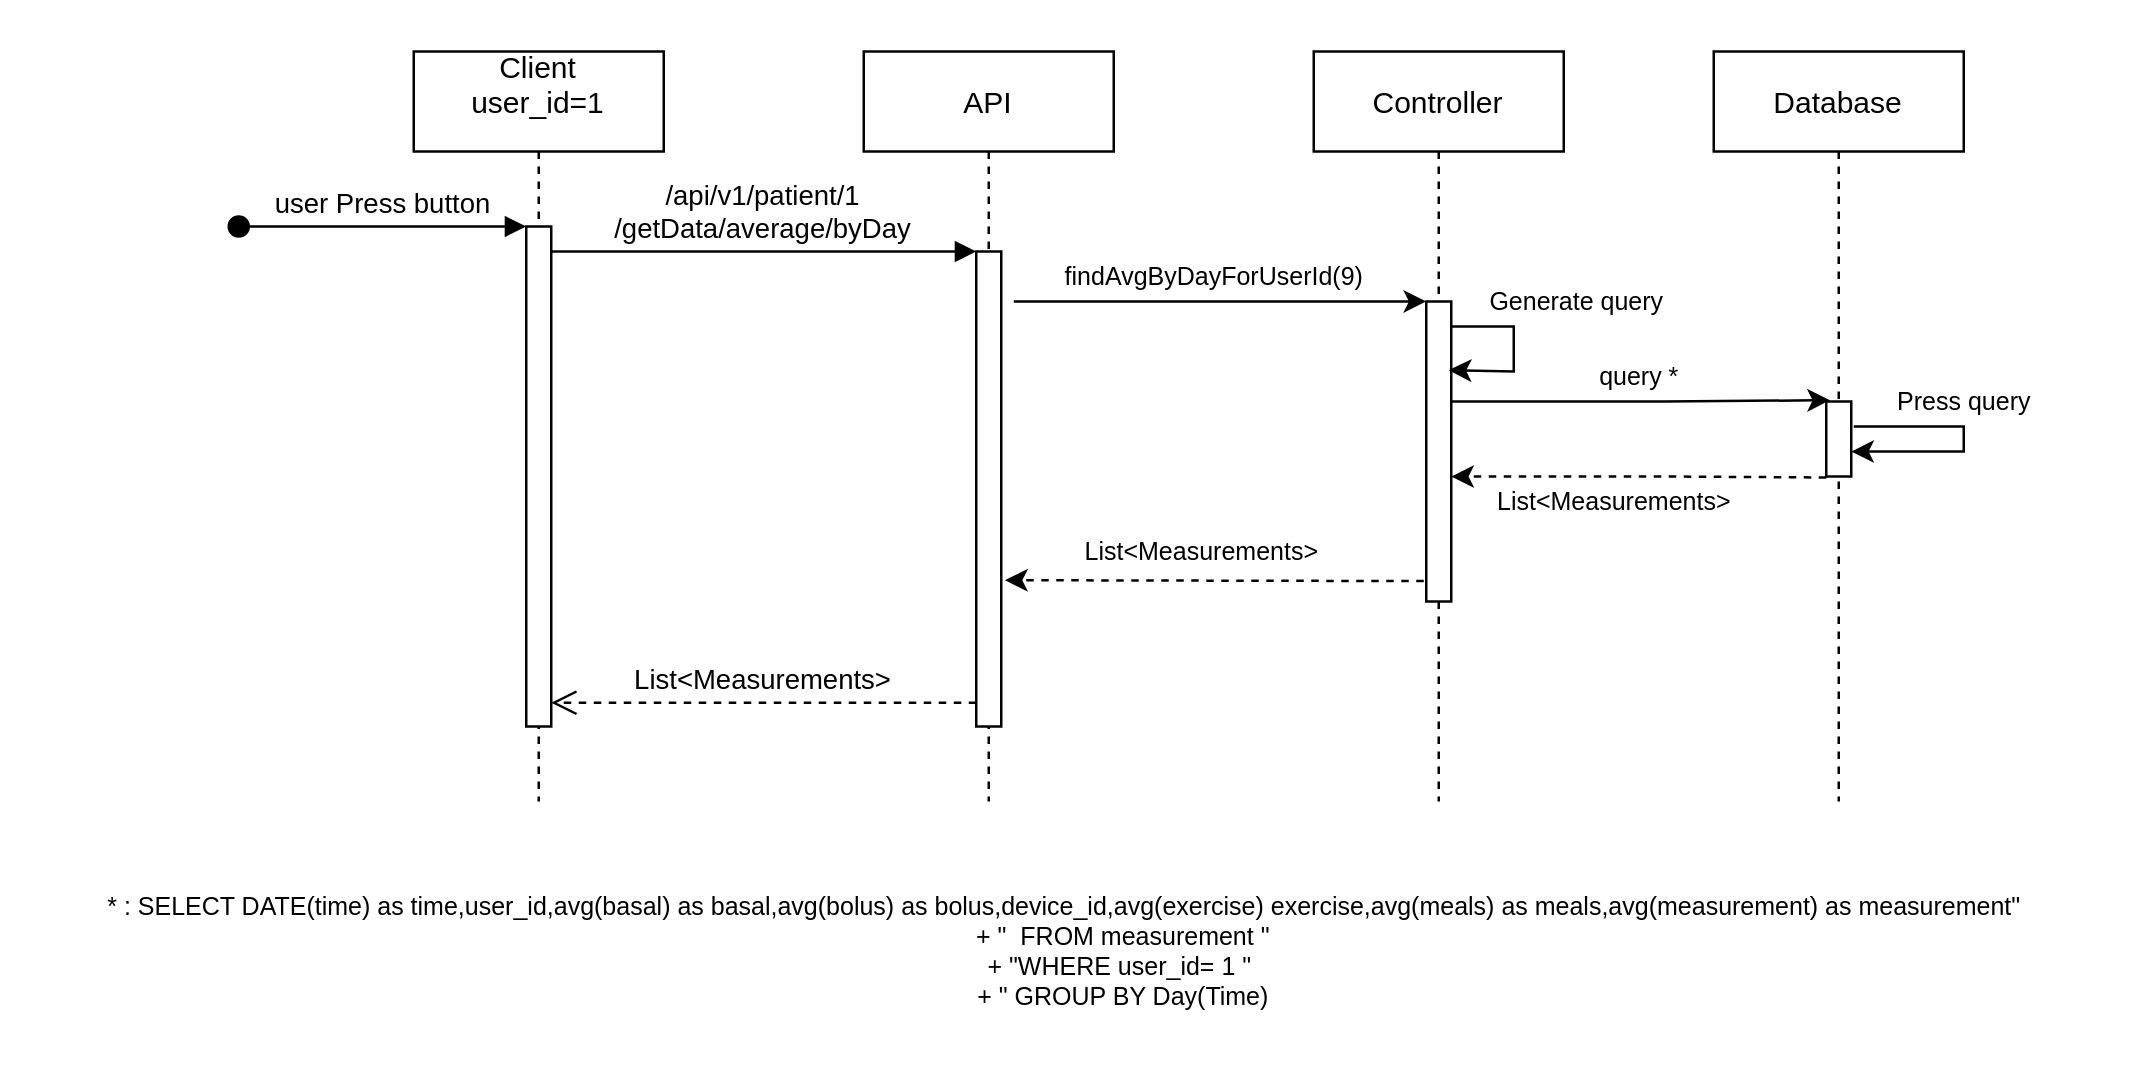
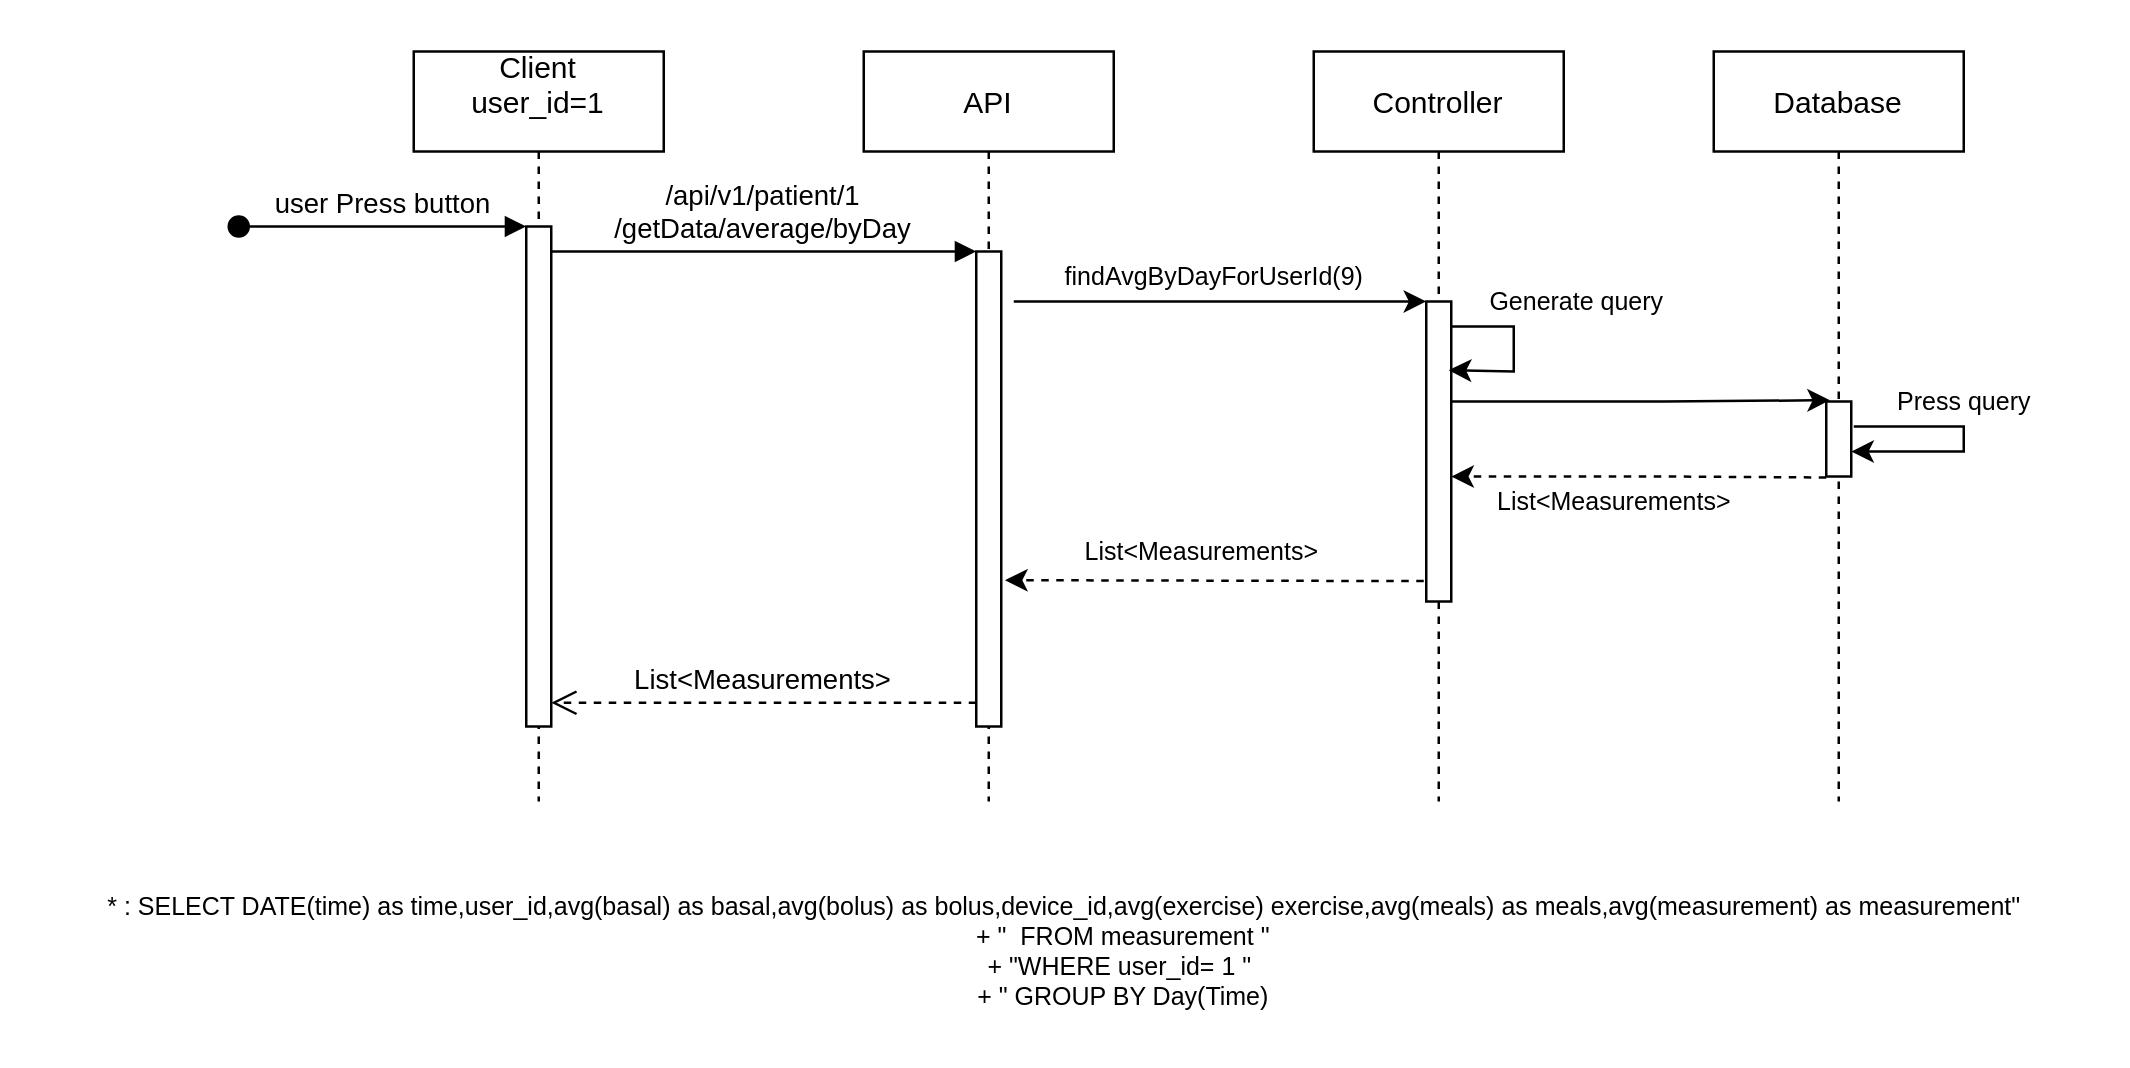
(1639, 376) -> none
